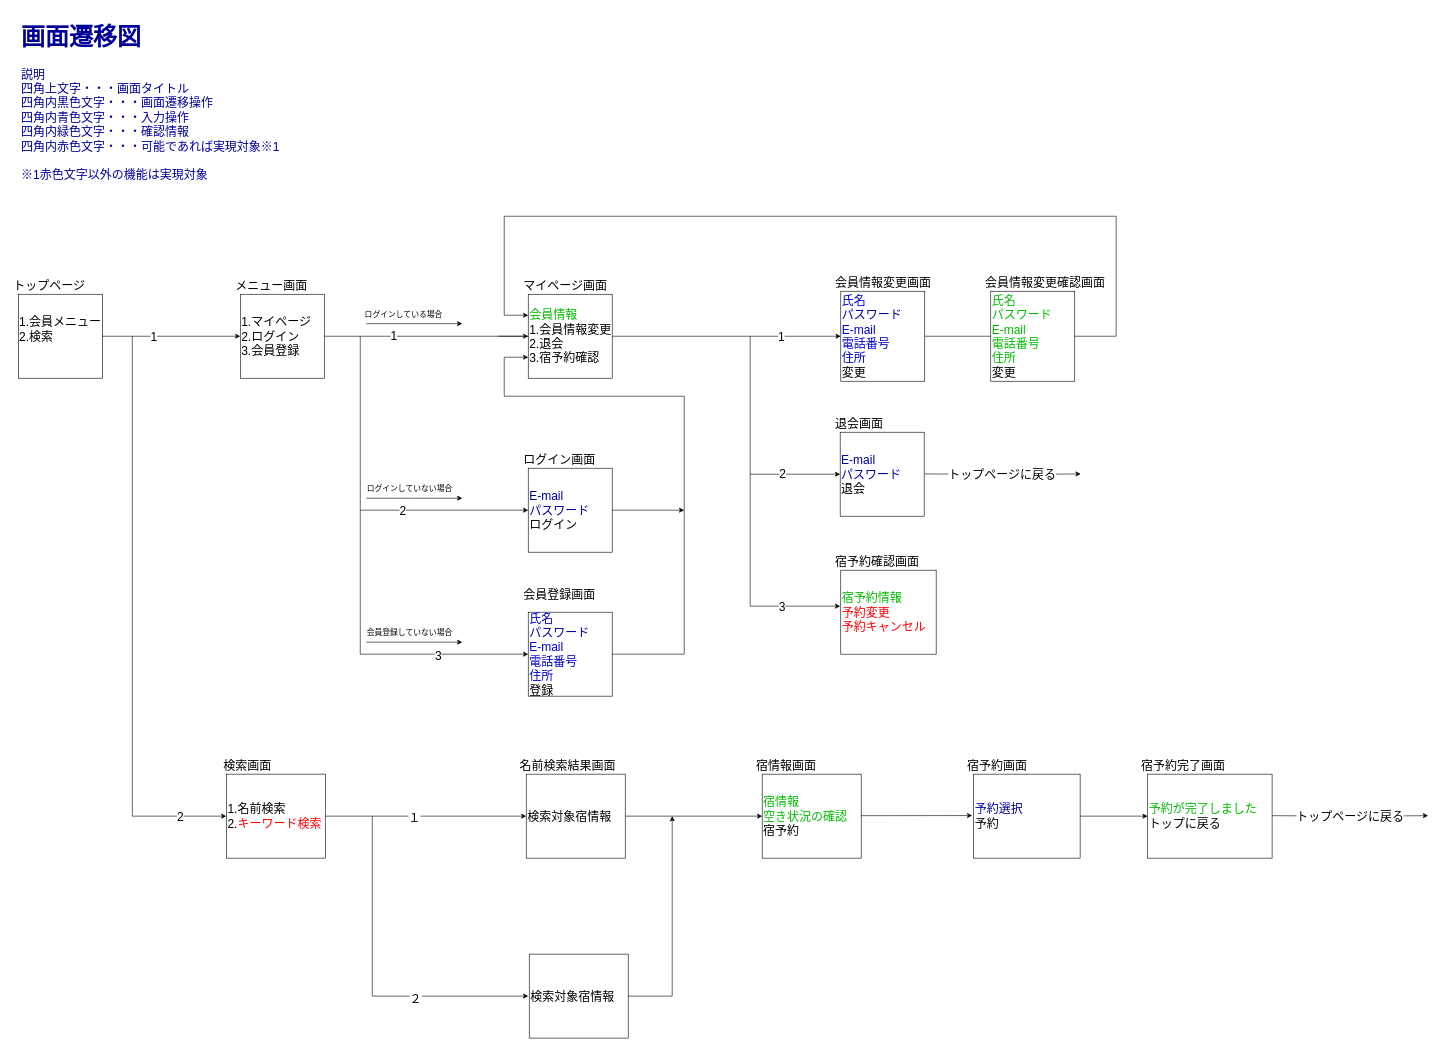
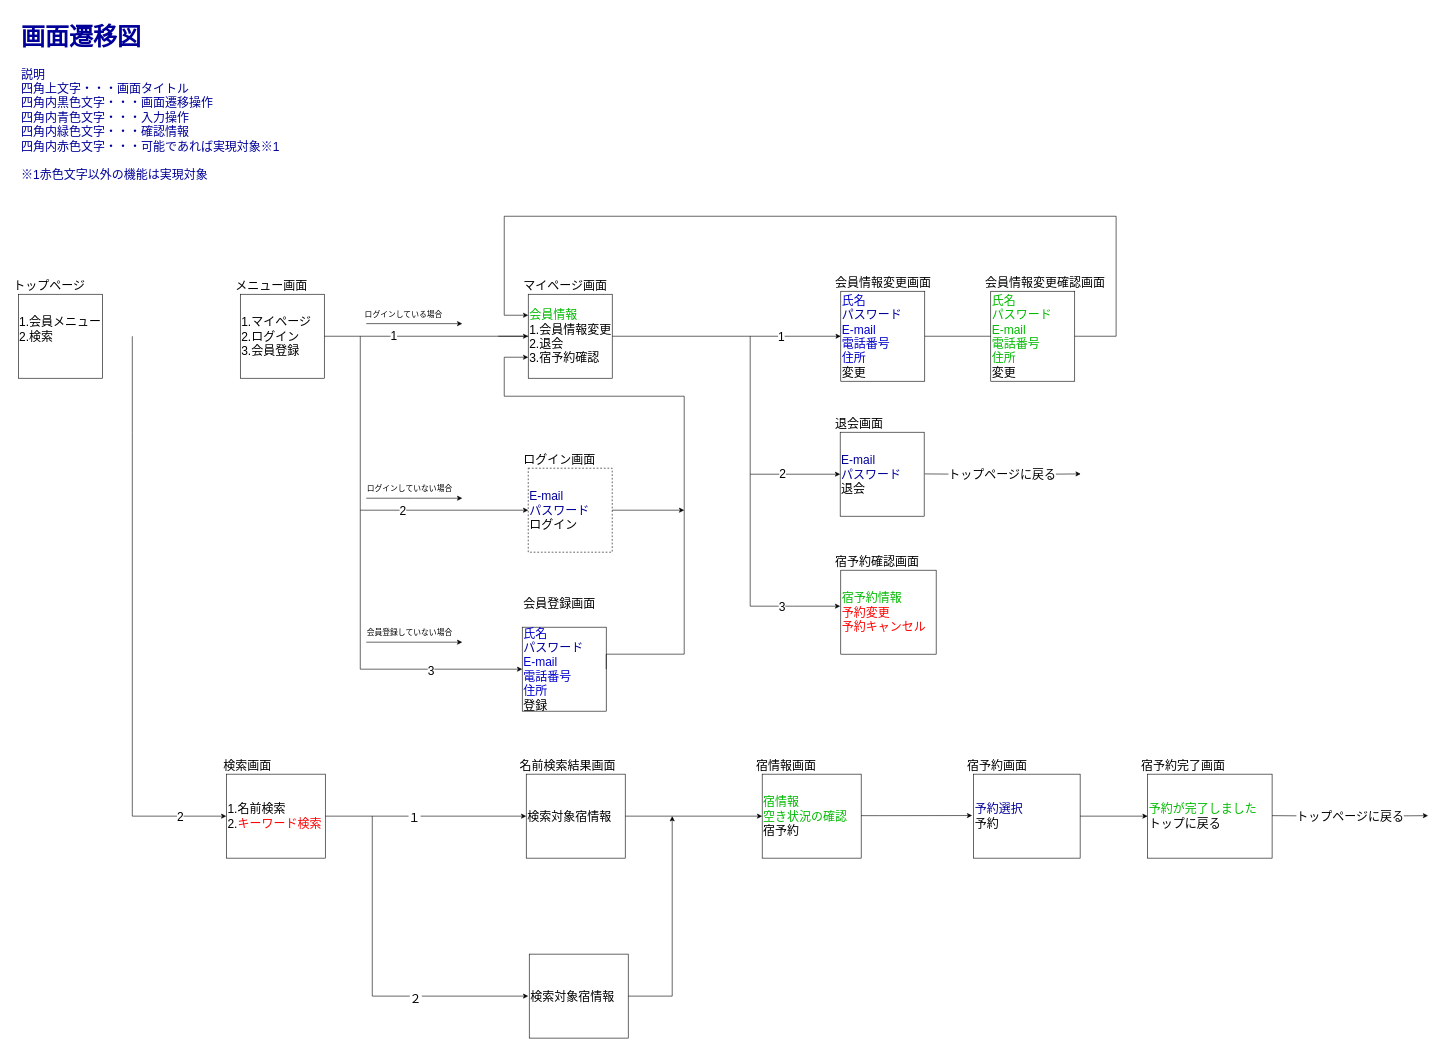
(154, 336) -> none
(570, 510) -> (570, 510)
(564, 594) -> (564, 603)
(570, 654) -> (564, 669)
